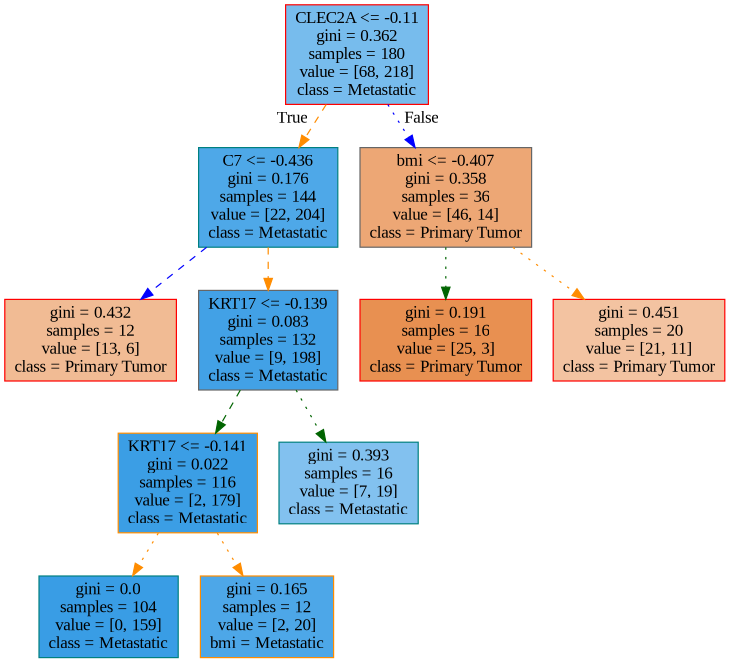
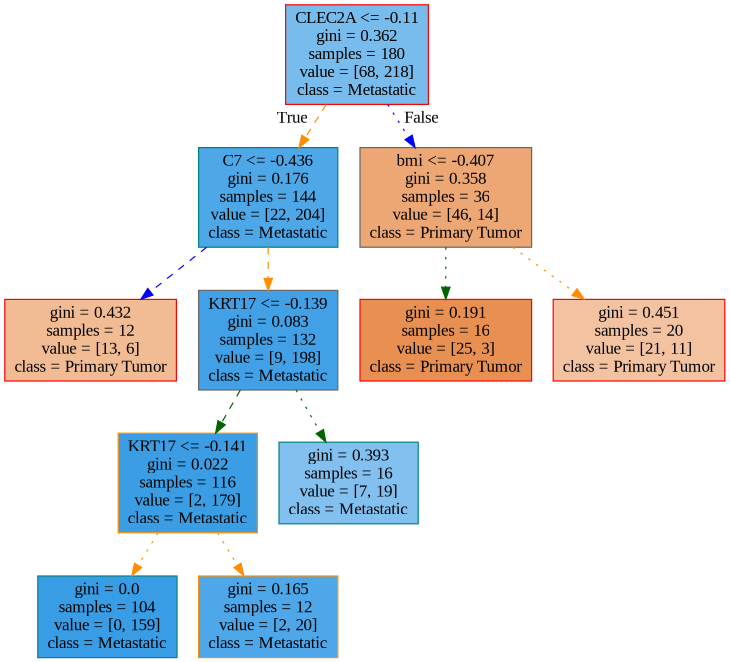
(267, 617) -> (268, 617)
